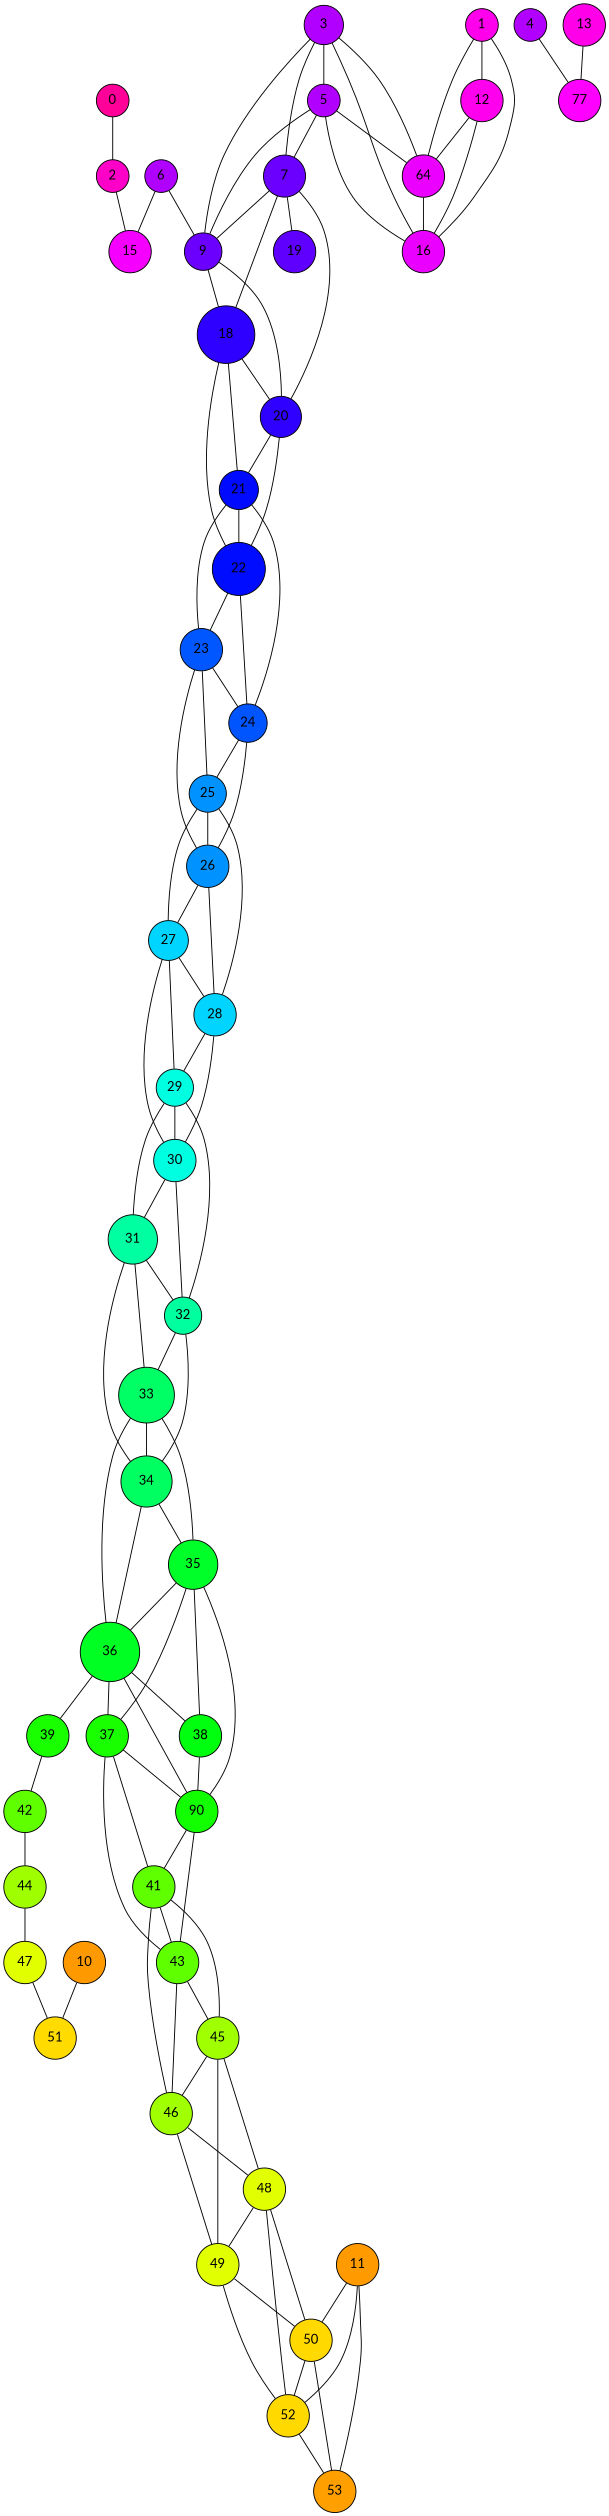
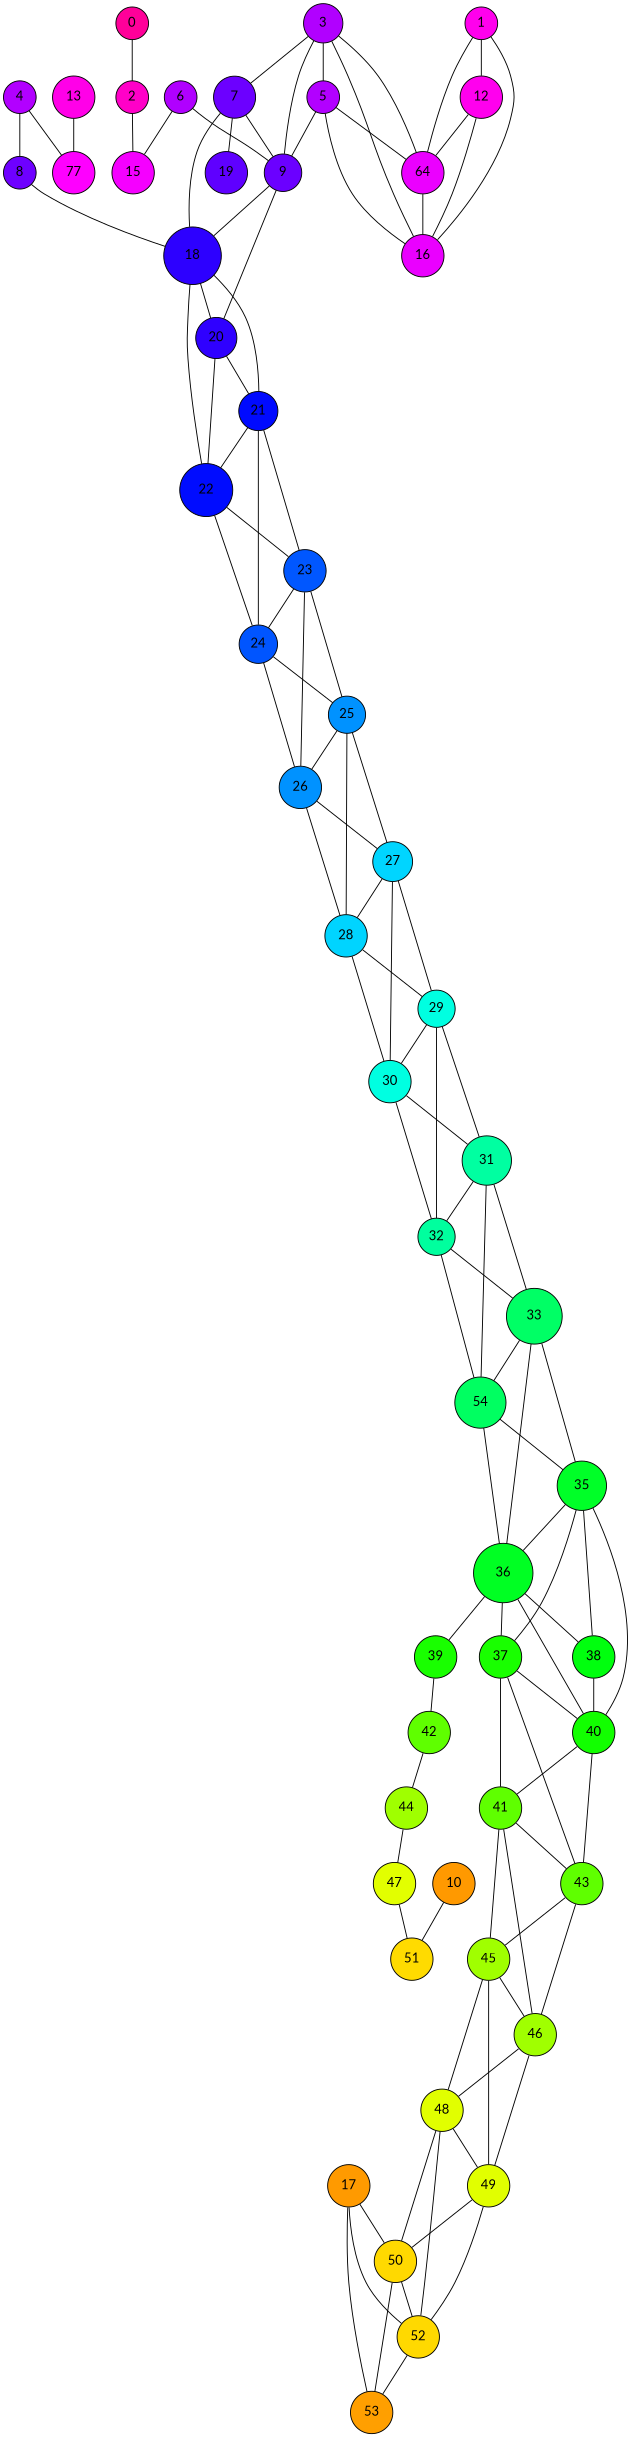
(305, 136) -> none
none -> (20, 173)
(328, 294) -> none
(147, 1481) -> (480, 1403)
(197, 1811) -> (594, 1732)
(358, 2265) -> (349, 2186)
